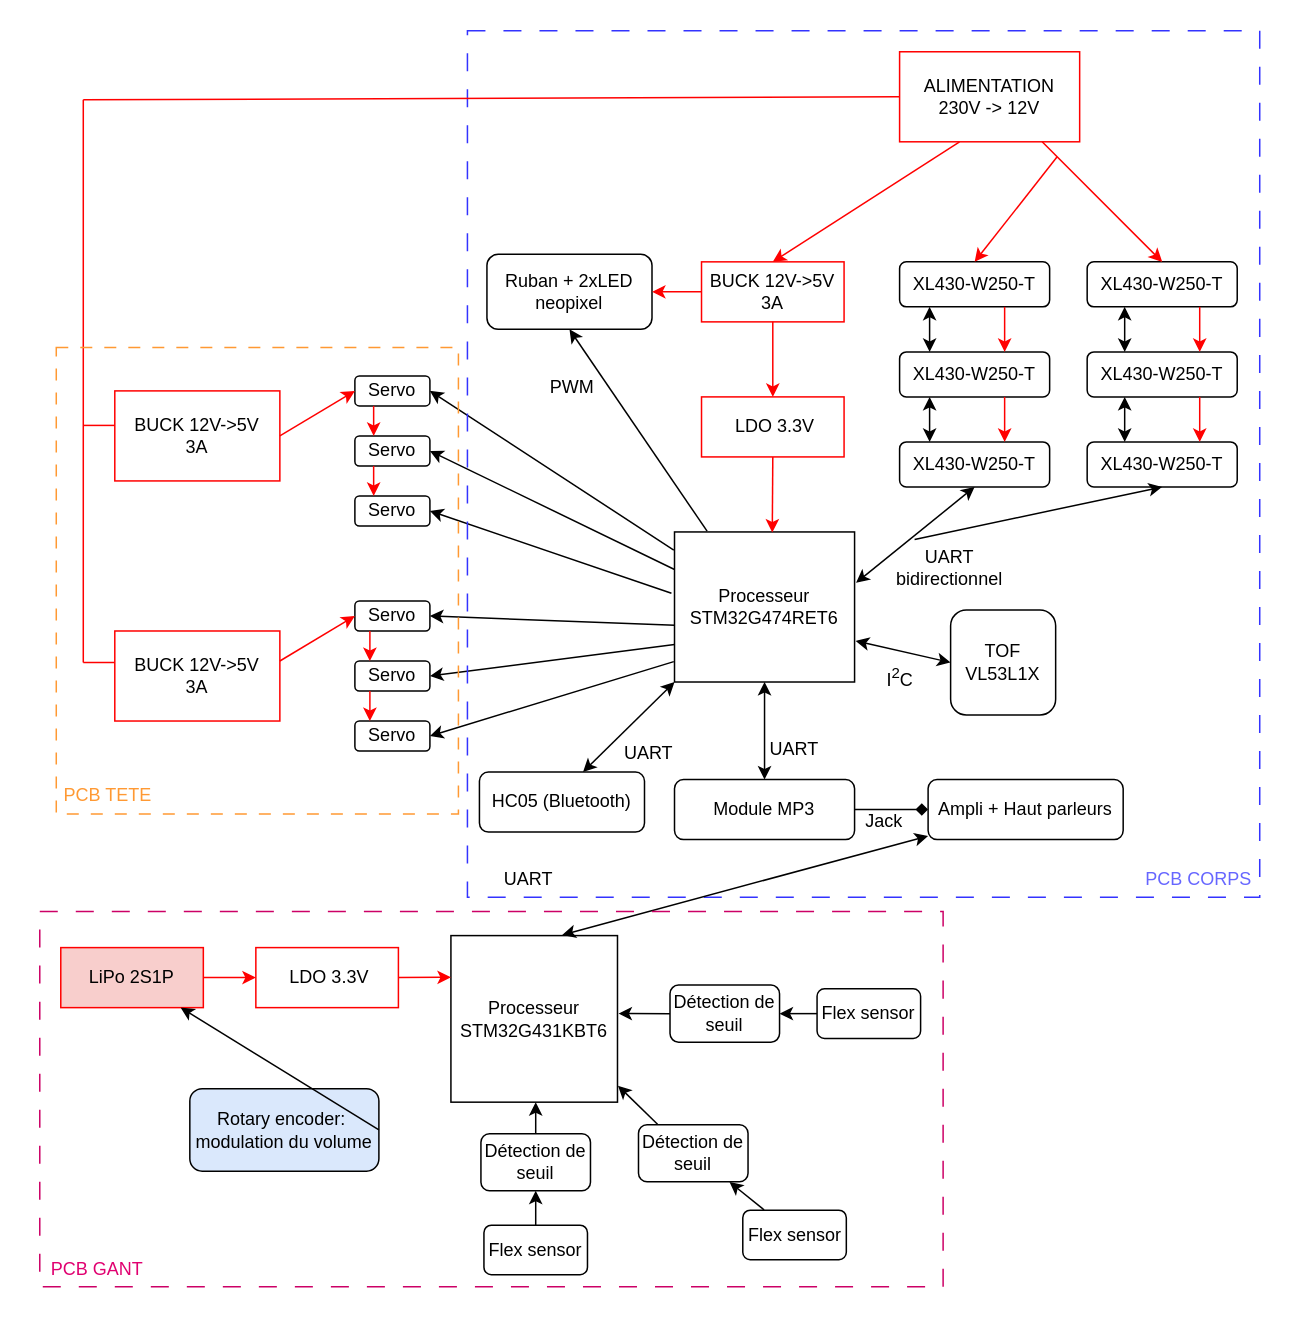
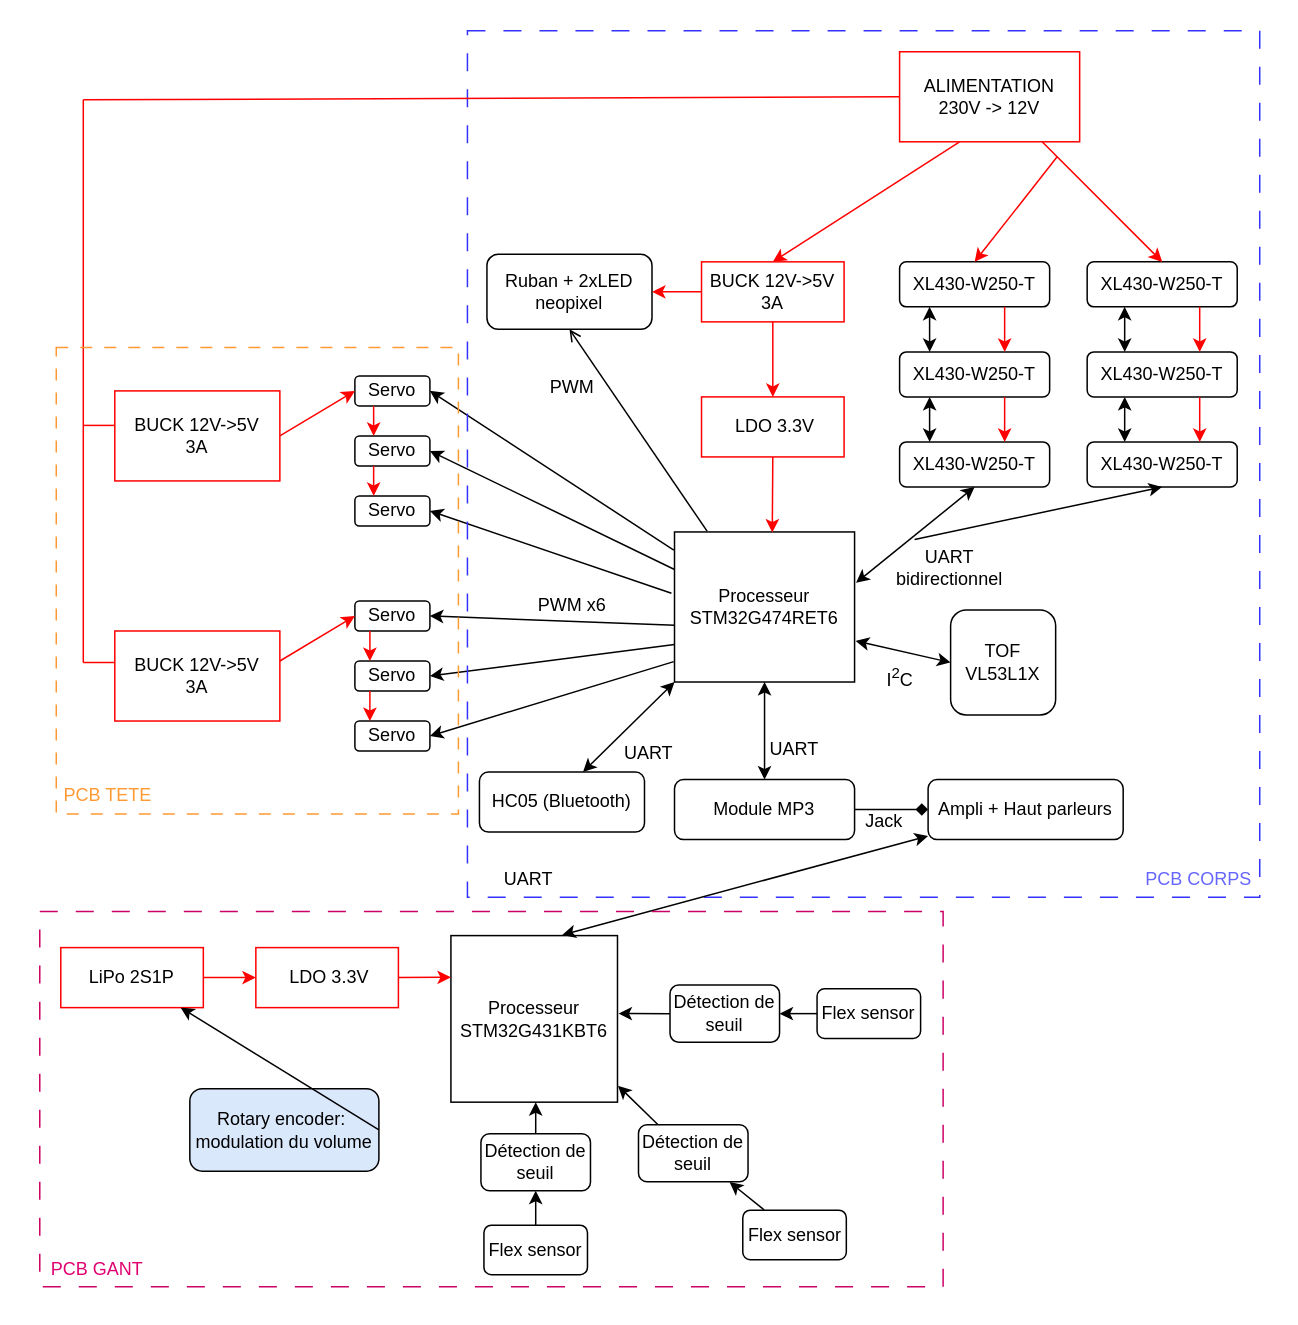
(576, 339) -> (574, 336)
none -> (572, 605)
(132, 977) -> (132, 977)
